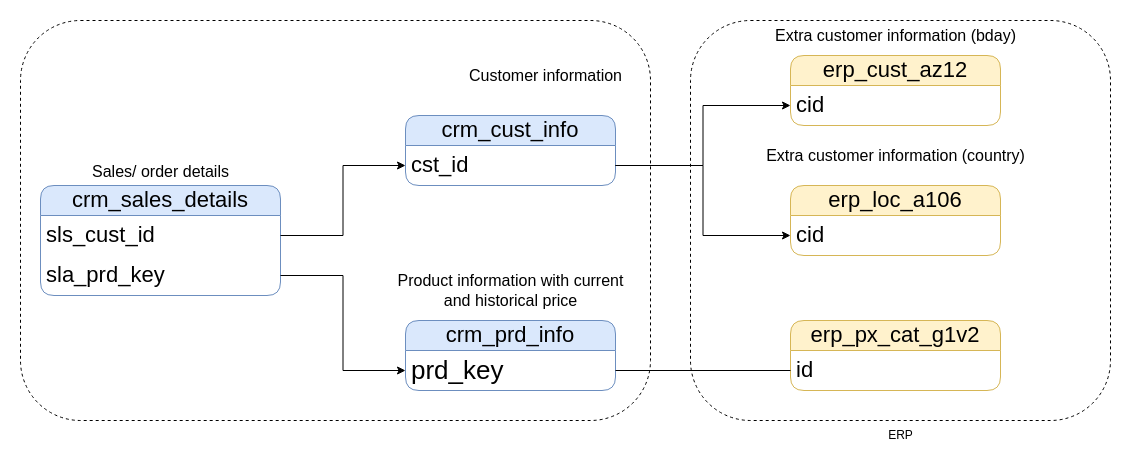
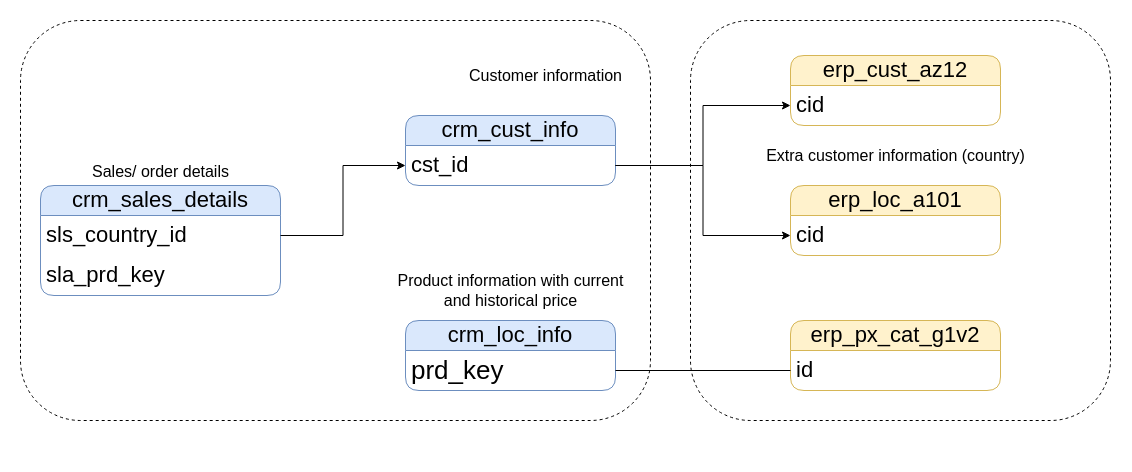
(896, 36) -> none
(896, 201) -> (896, 201)
(109, 236) -> (127, 236)
(343, 321) -> none
(511, 336) -> (511, 336)
(901, 436) -> none
